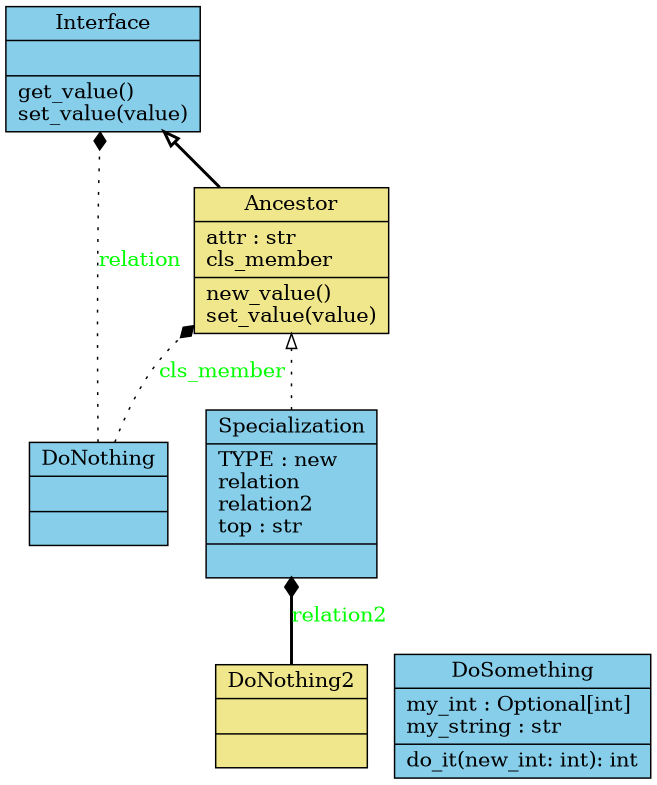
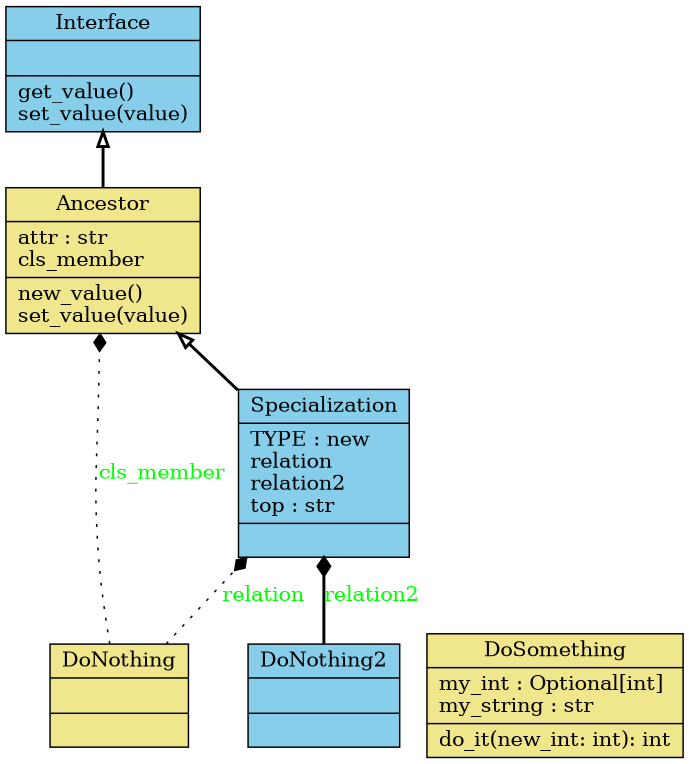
(98, 296) -> (200, 607)
(292, 379) -> (214, 367)
(99, 494) -> (119, 696)
(292, 716) -> (324, 696)
(523, 716) -> (555, 696)
